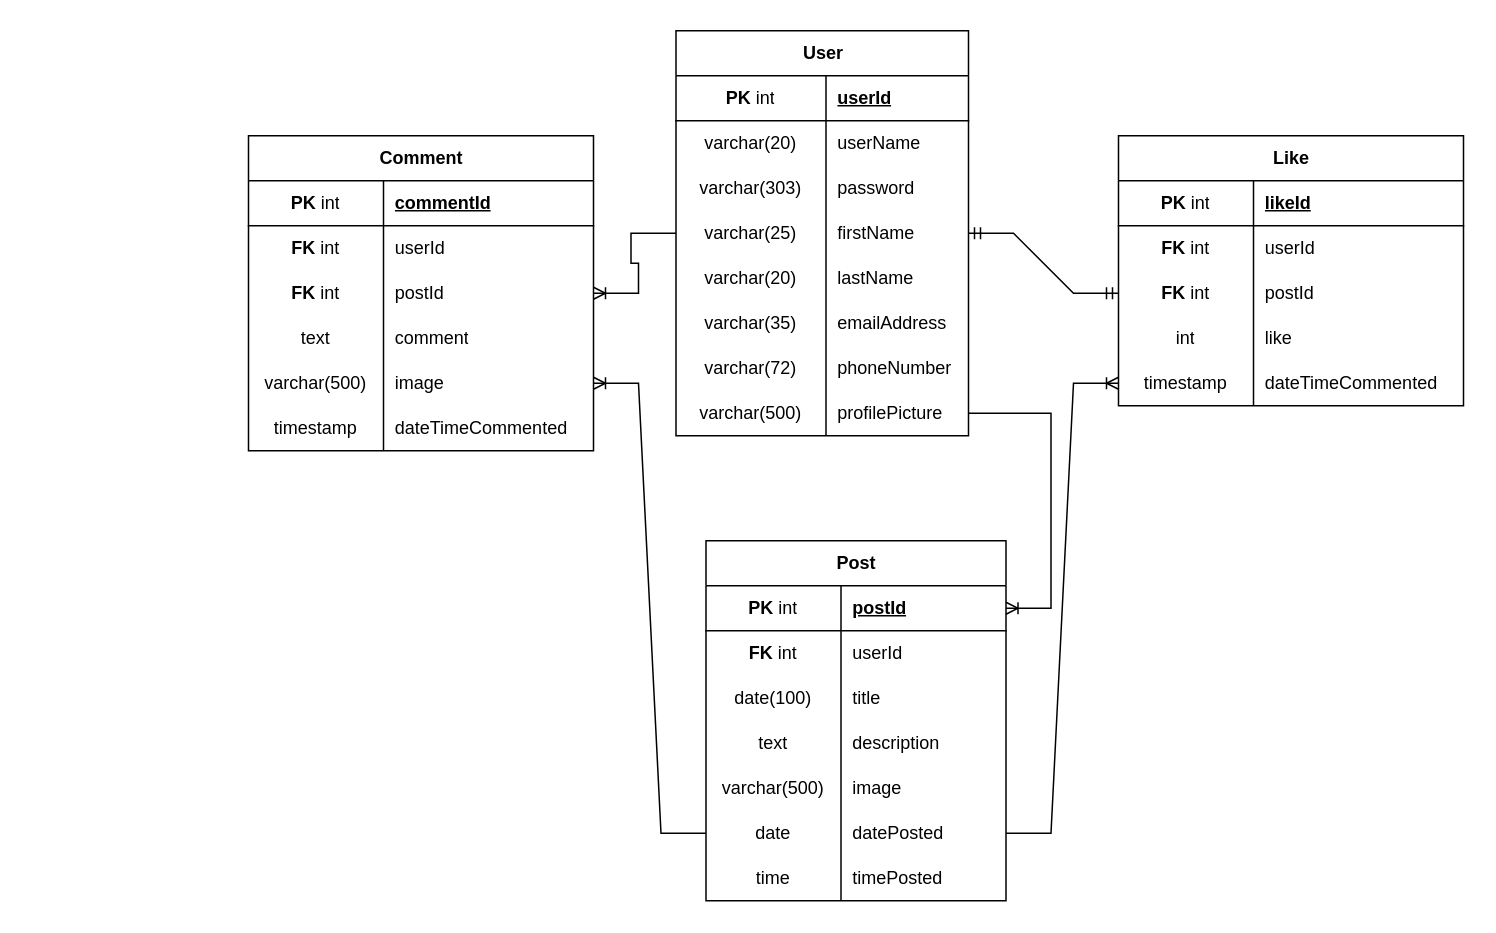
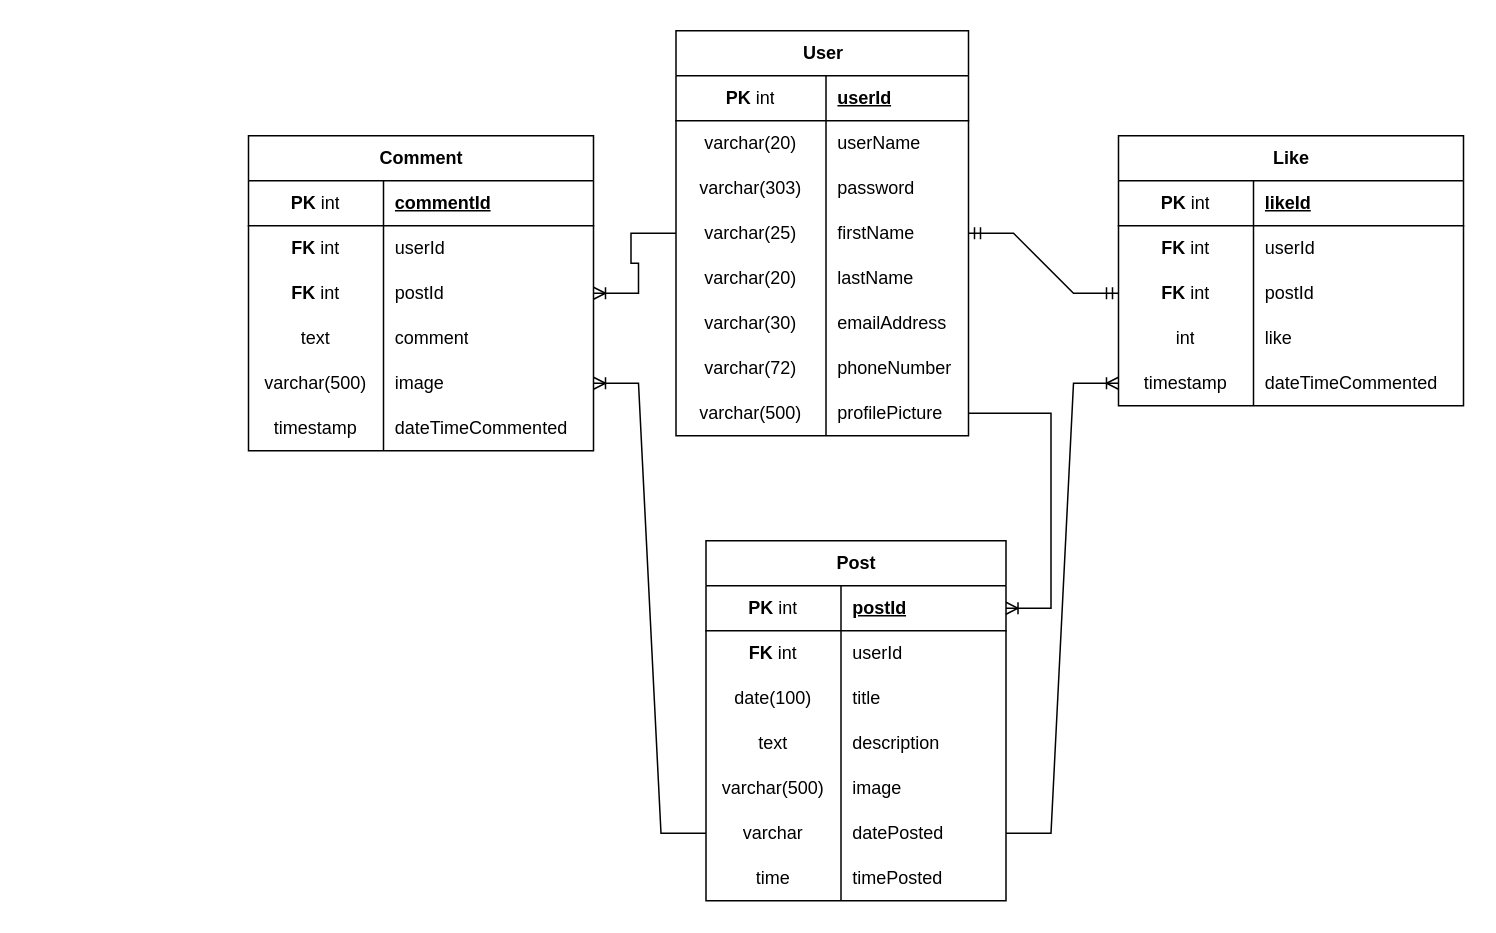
(751, 323) -> (751, 323)
(773, 833) -> (773, 833)
